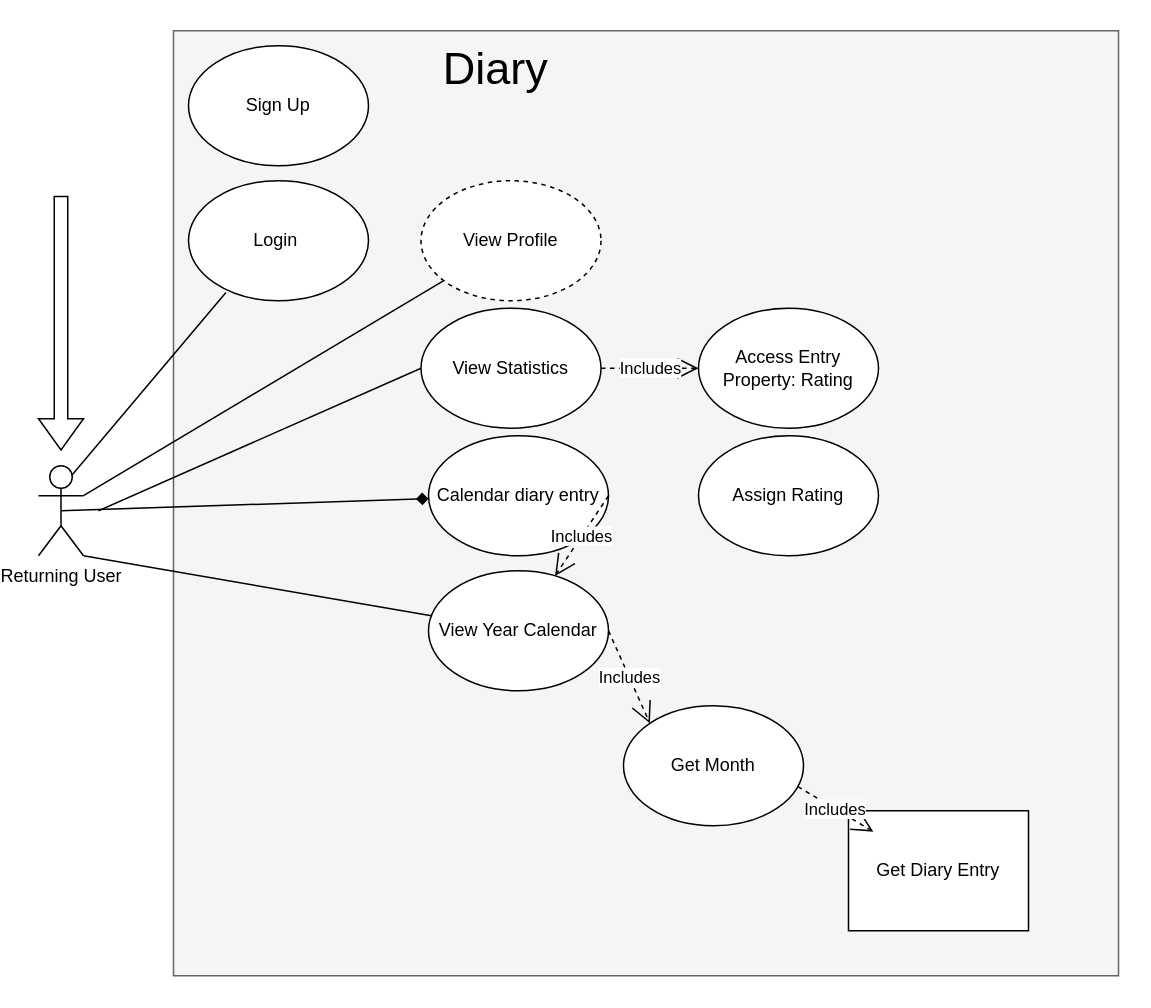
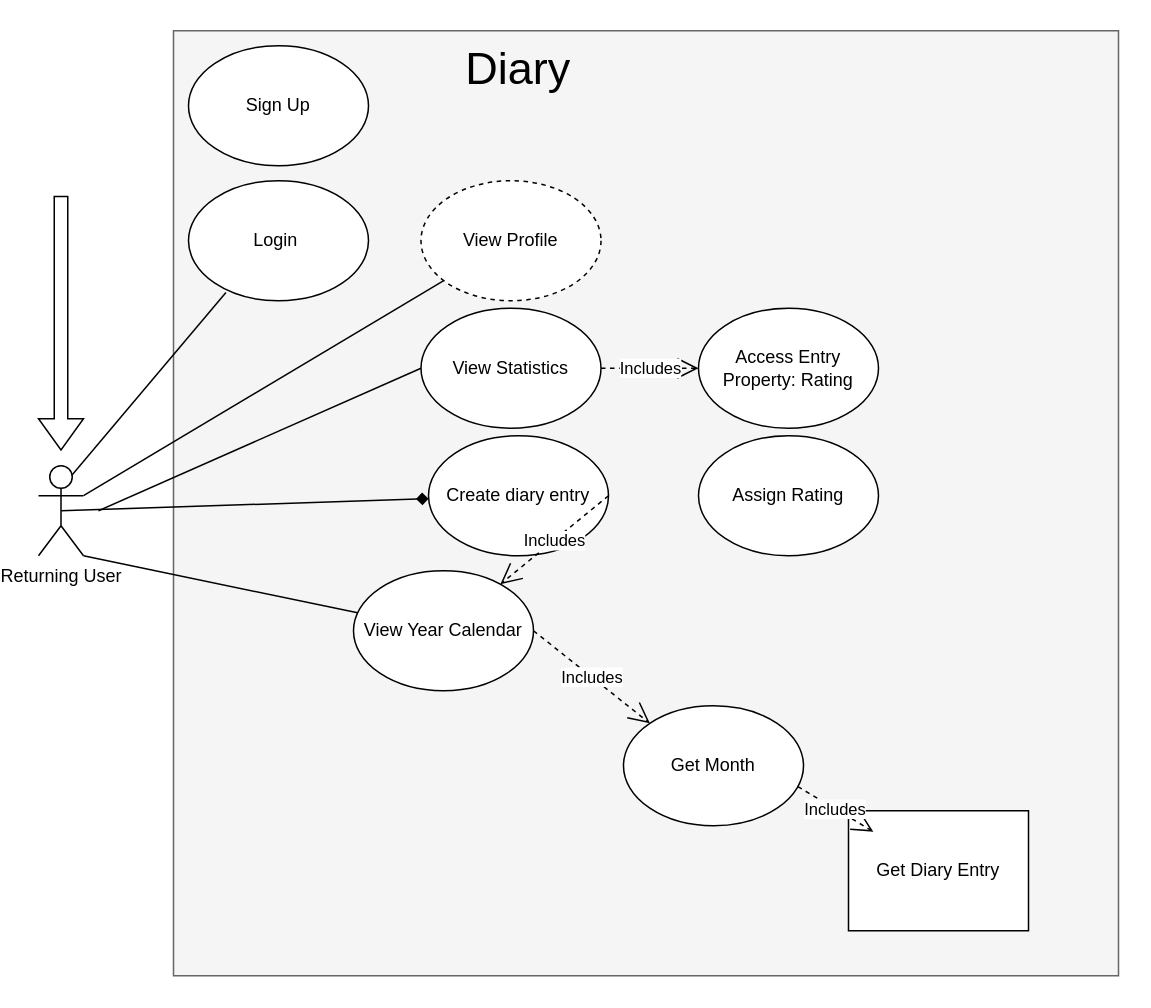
(496, 68) -> (518, 68)
(518, 496) -> (518, 496)
(518, 631) -> (443, 631)
